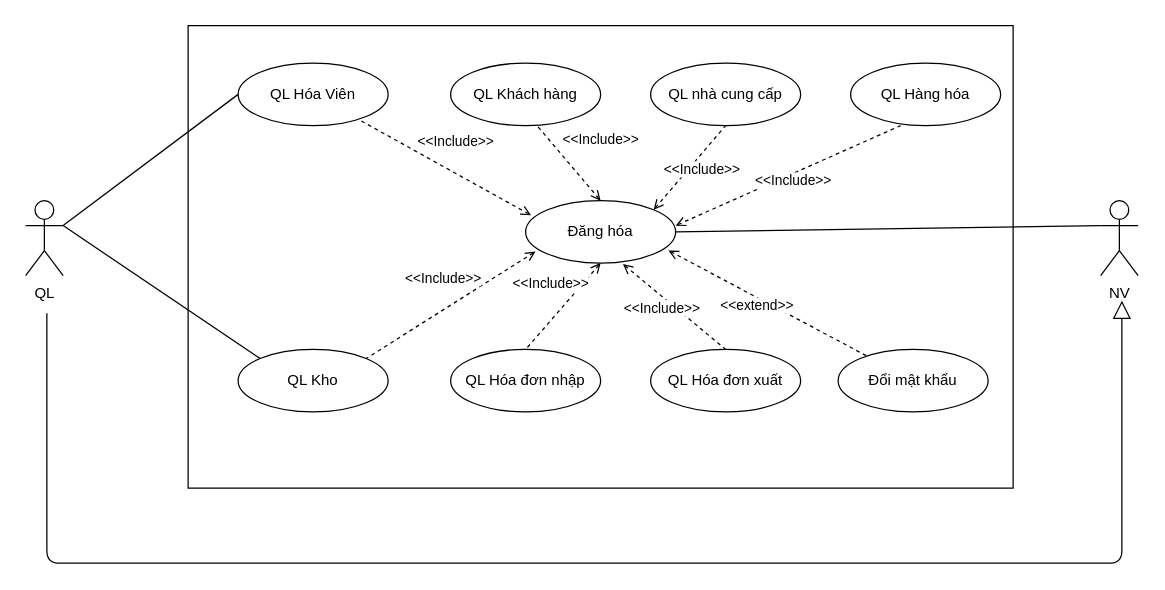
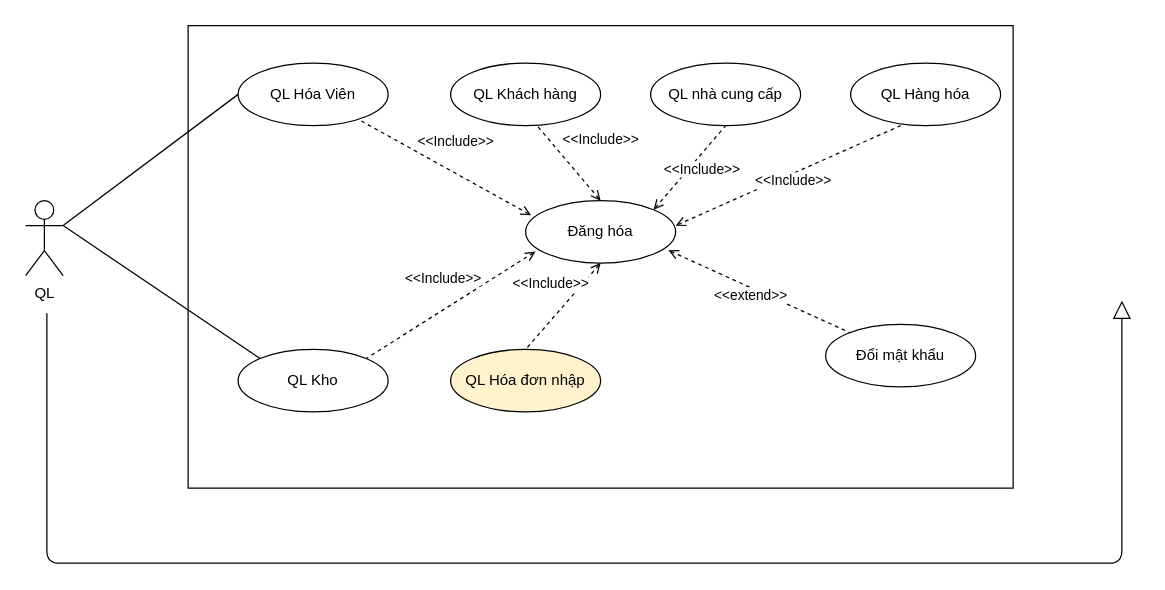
(887, 229) -> none
(1119, 238) -> none
(675, 308) -> none
(526, 381) -> (526, 381)
(726, 381) -> none
(913, 381) -> (901, 356)
